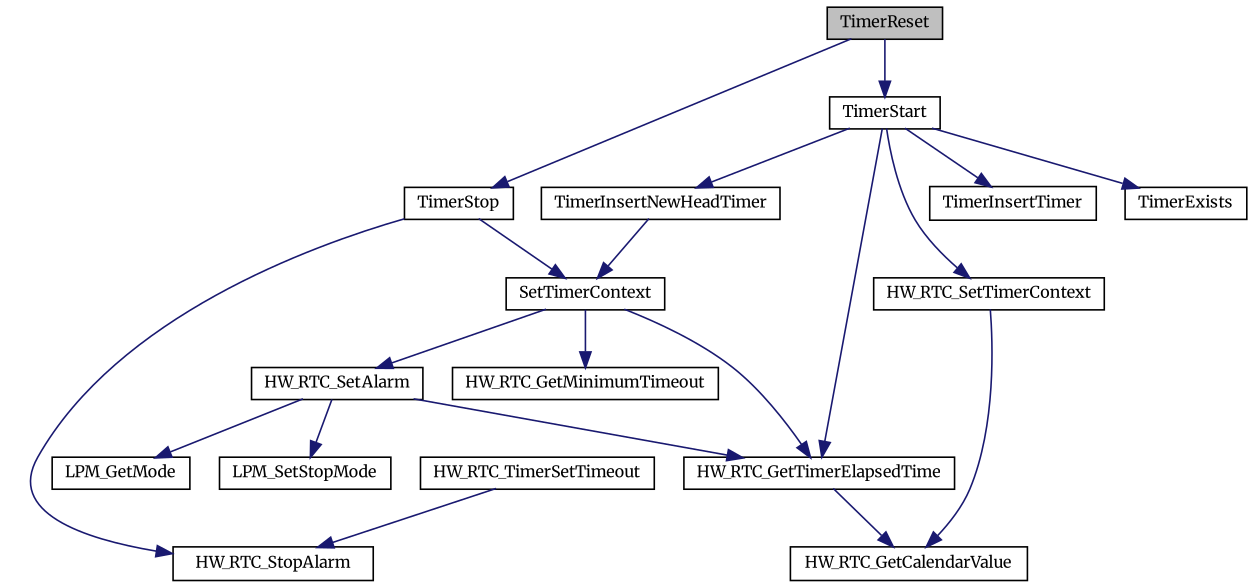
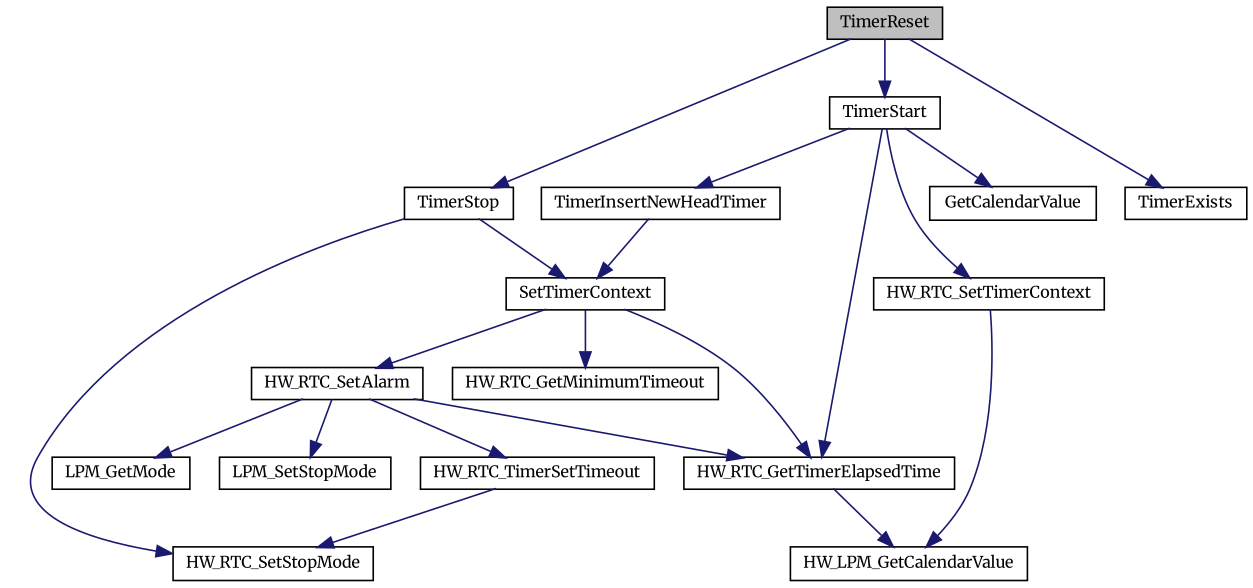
(1027, 156) -> (1029, 109)
(1013, 203) -> (1013, 203)
none -> (430, 425)
(273, 564) -> (273, 564)
(909, 564) -> (909, 564)
